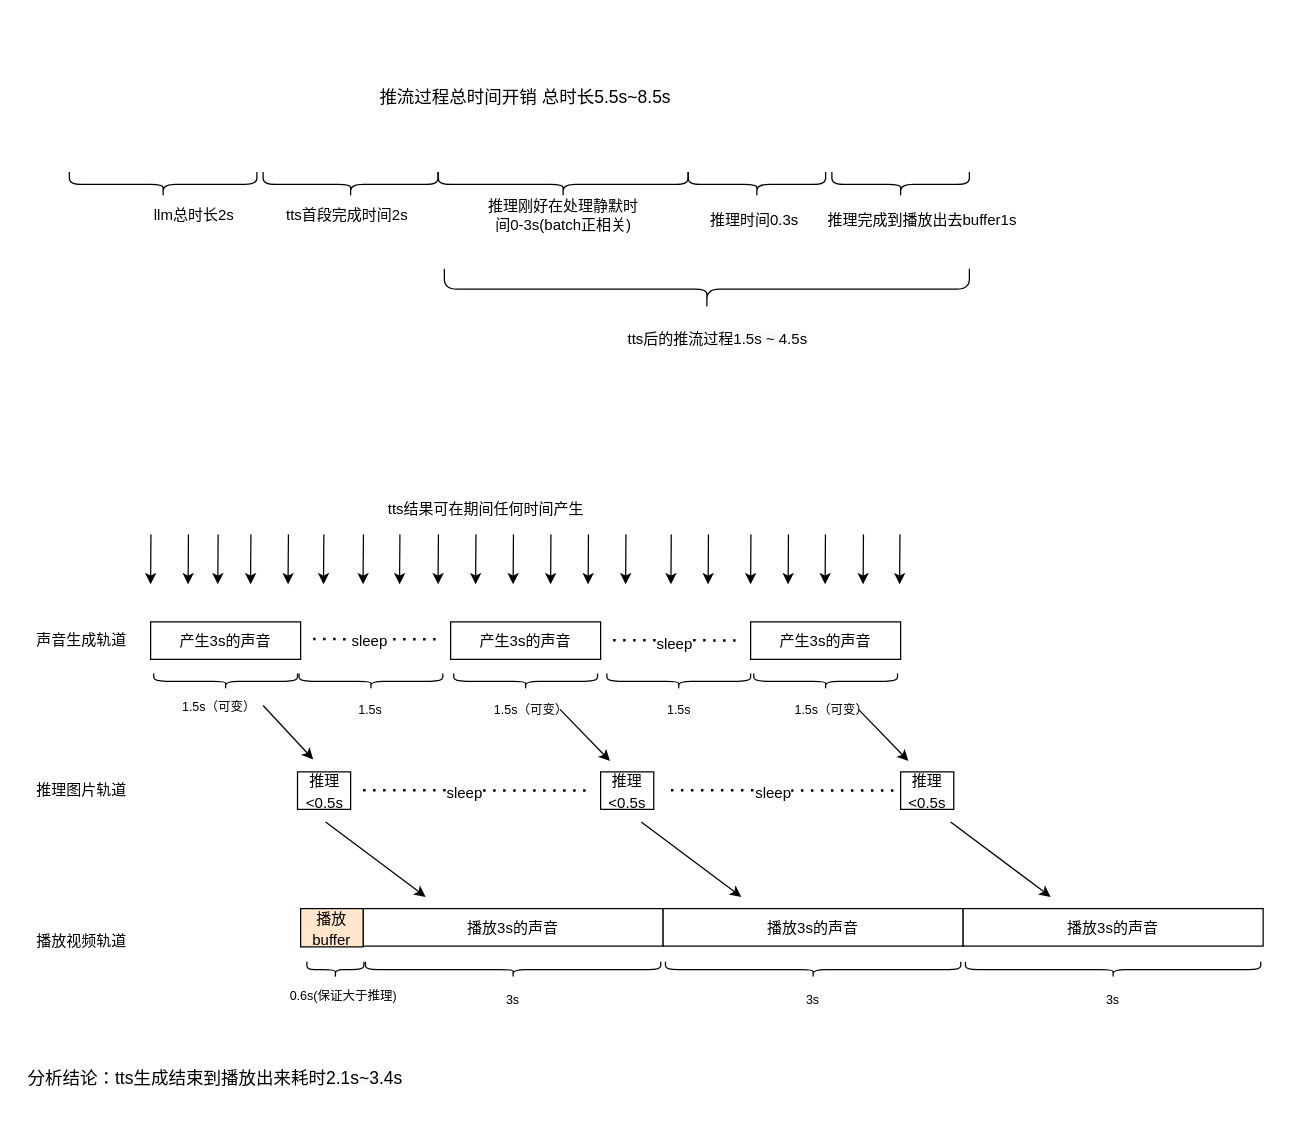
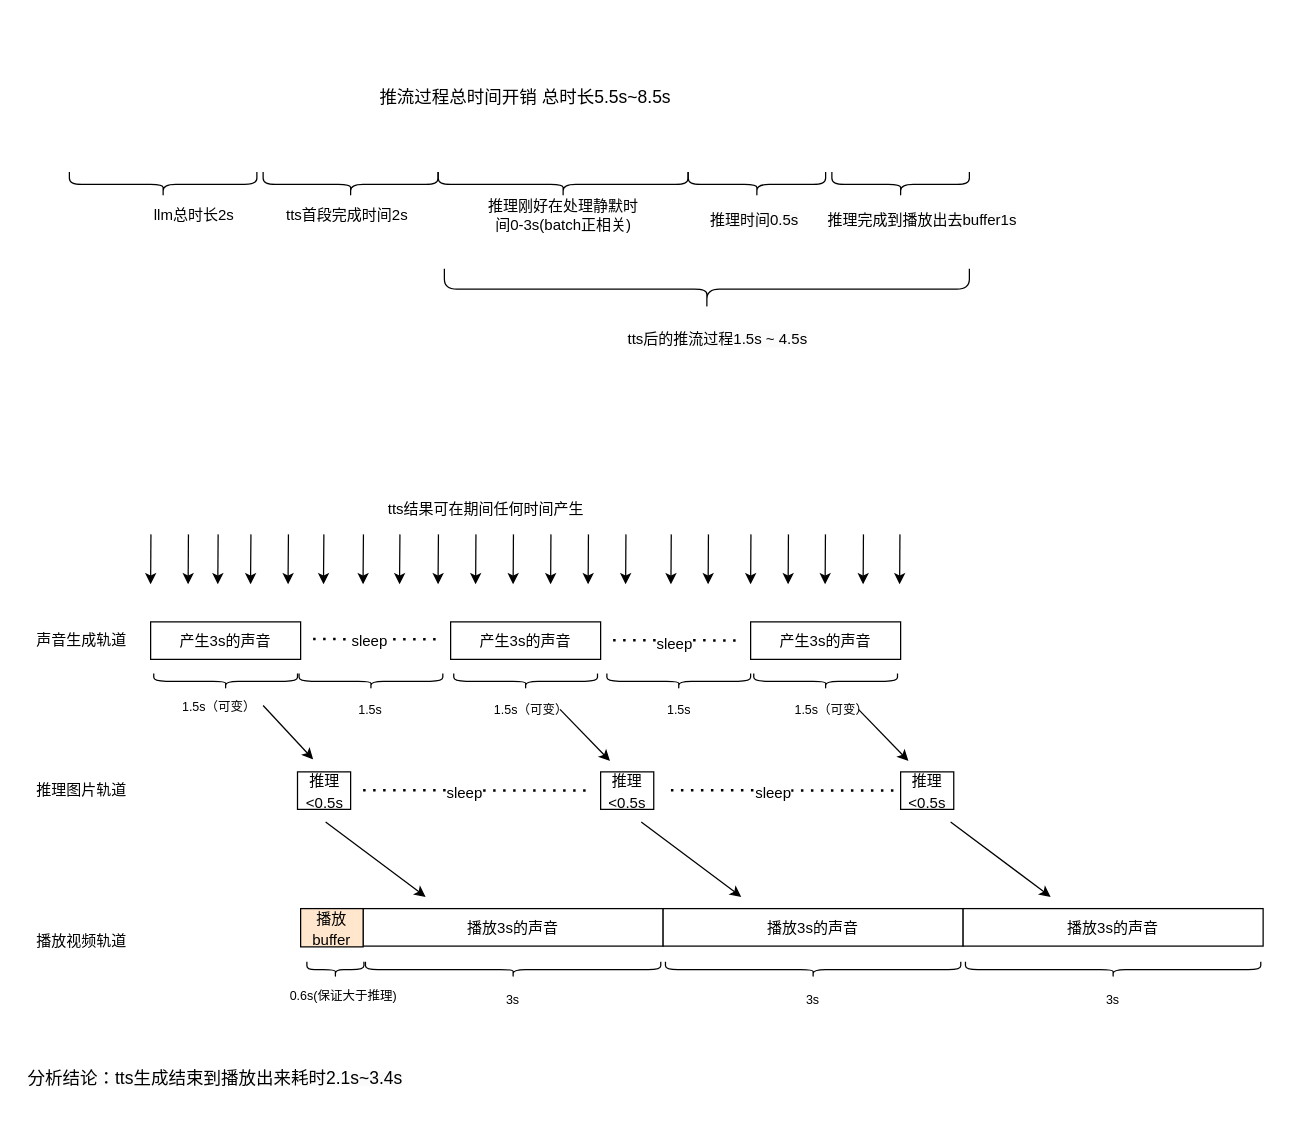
(755, 221) -> (755, 221)
